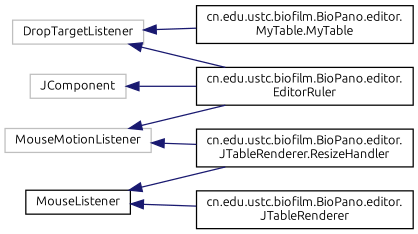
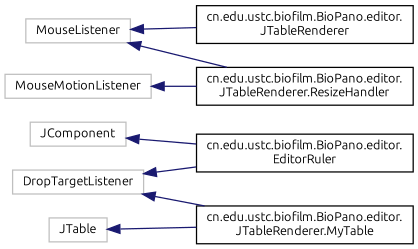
(305, 25) -> (305, 225)
(183, 115) -> none
(78, 202) -> (78, 31)
none -> (78, 230)
